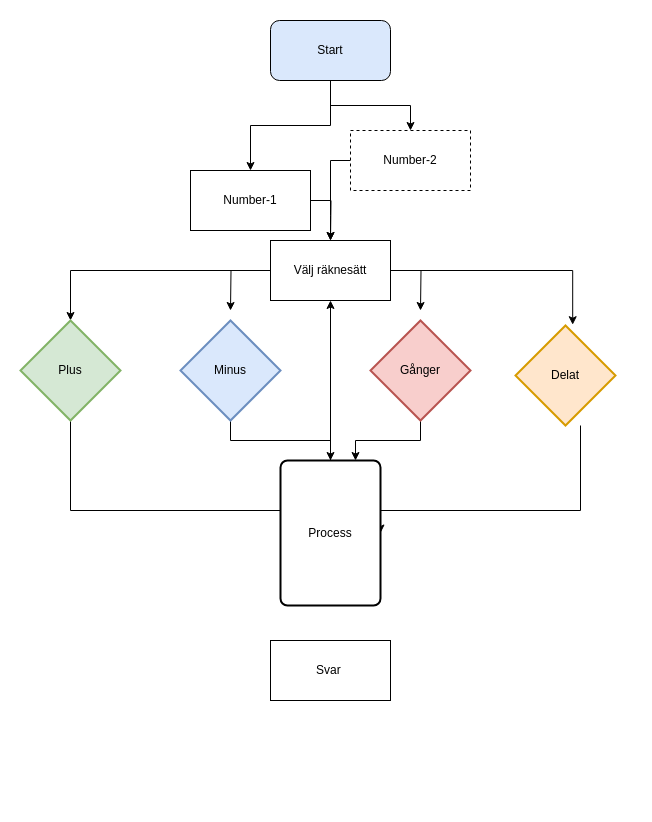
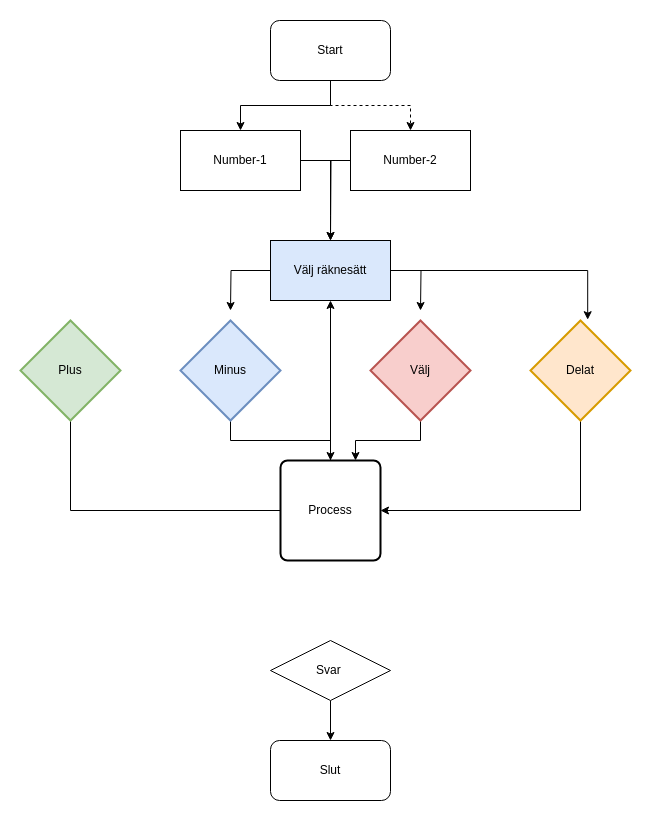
(331, 51) -> (331, 51)
(379, 106) -> (379, 106)
(411, 161) -> (411, 161)
(251, 201) -> (241, 161)
(129, 271) -> none
(331, 271) -> (331, 271)
(421, 371) -> (421, 371)
(566, 376) -> (581, 371)
(331, 533) -> (331, 511)
(331, 671) -> (331, 671)
none -> (331, 717)
none -> (331, 771)
